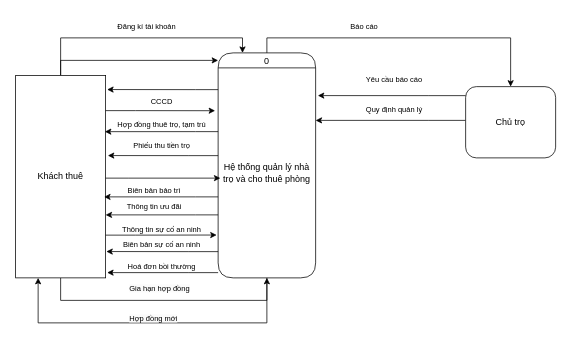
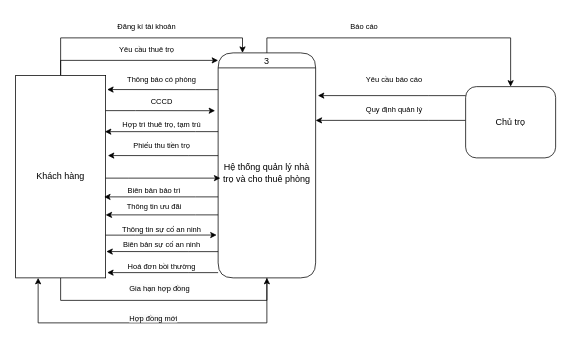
none -> (147, 49)
(266, 61) -> (266, 61)
none -> (162, 79)
(162, 124) -> (162, 124)
(60, 177) -> (60, 177)
